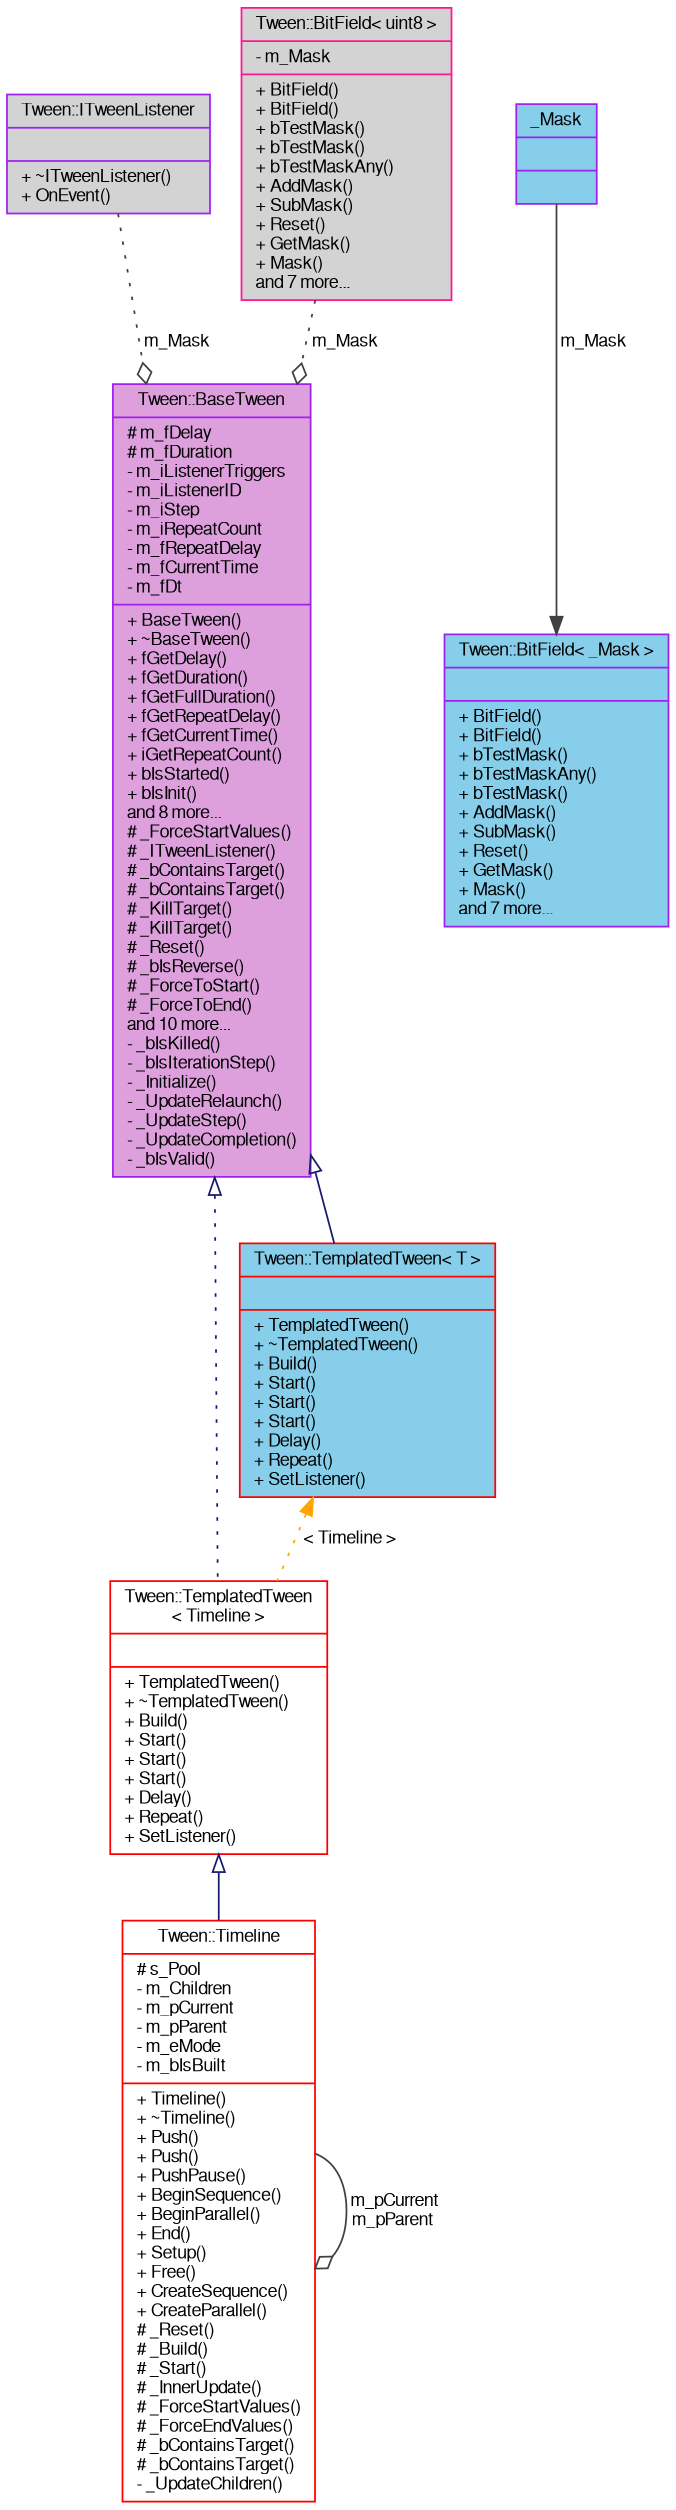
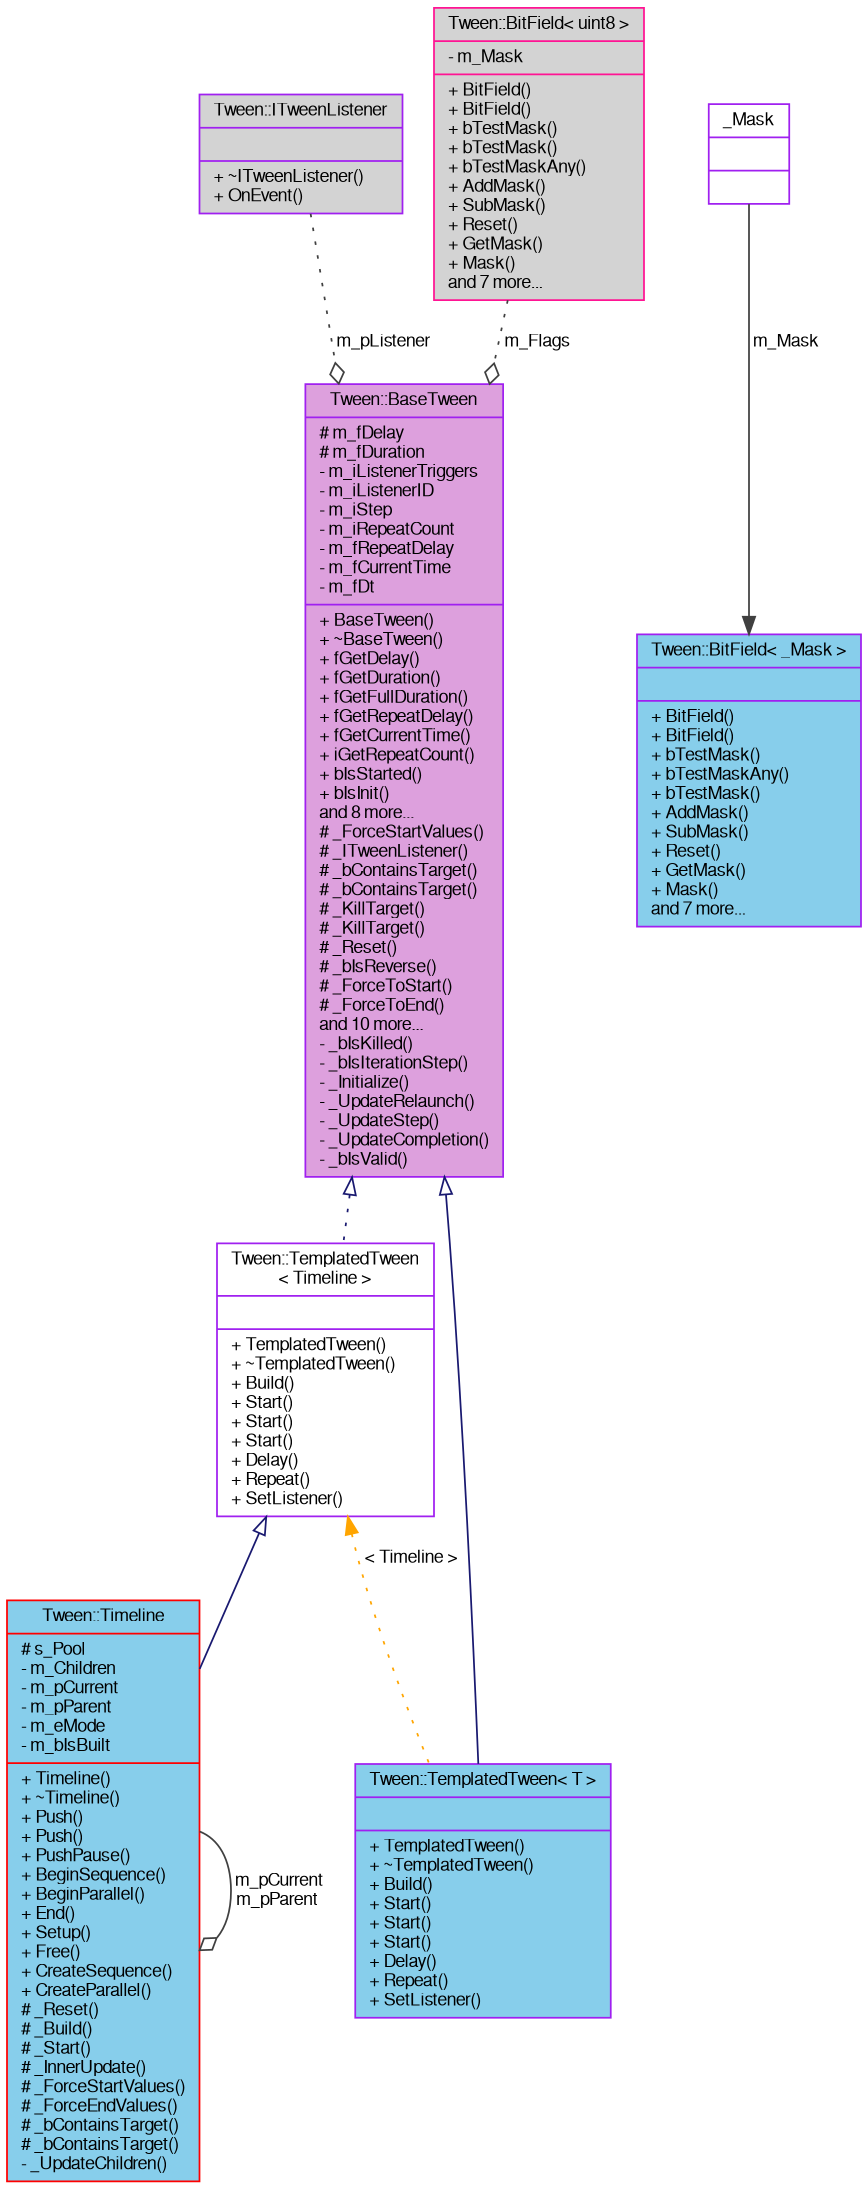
(556, 154) -> (749, 154)
(175, 342) -> (382, 342)
(343, 342) -> (536, 342)
(368, 1370) -> (483, 1891)
(292, 1548) -> (386, 1650)
(219, 1718) -> (326, 1380)
(219, 2211) -> (103, 1891)
